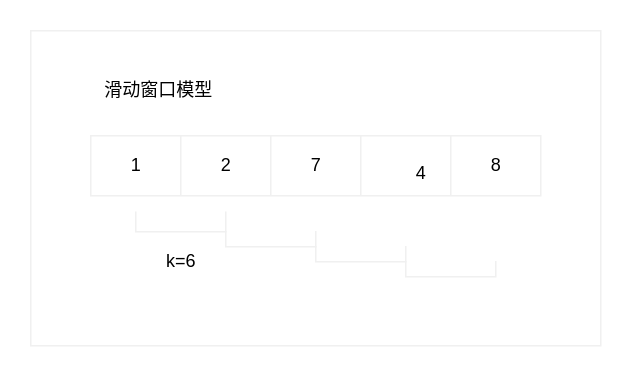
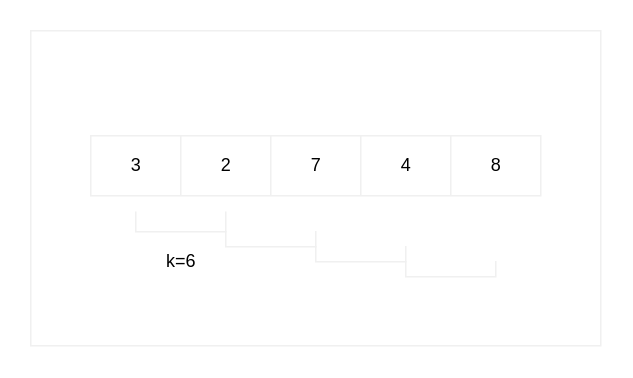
(158, 91) -> none
(137, 166) -> (137, 166)
(421, 173) -> (406, 166)
